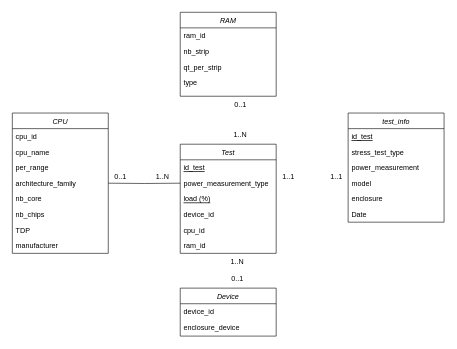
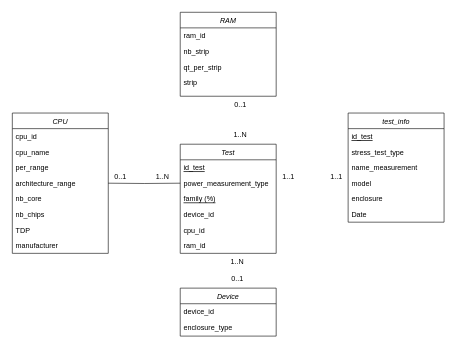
(192, 83) -> (193, 83)
(386, 168) -> (384, 168)
(51, 184) -> (51, 184)
(198, 199) -> (201, 199)
(214, 328) -> (211, 328)
